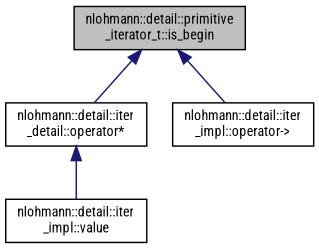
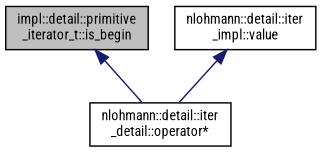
(160, 28) -> (77, 28)
(243, 124) -> none
(76, 180) -> (198, 82)
